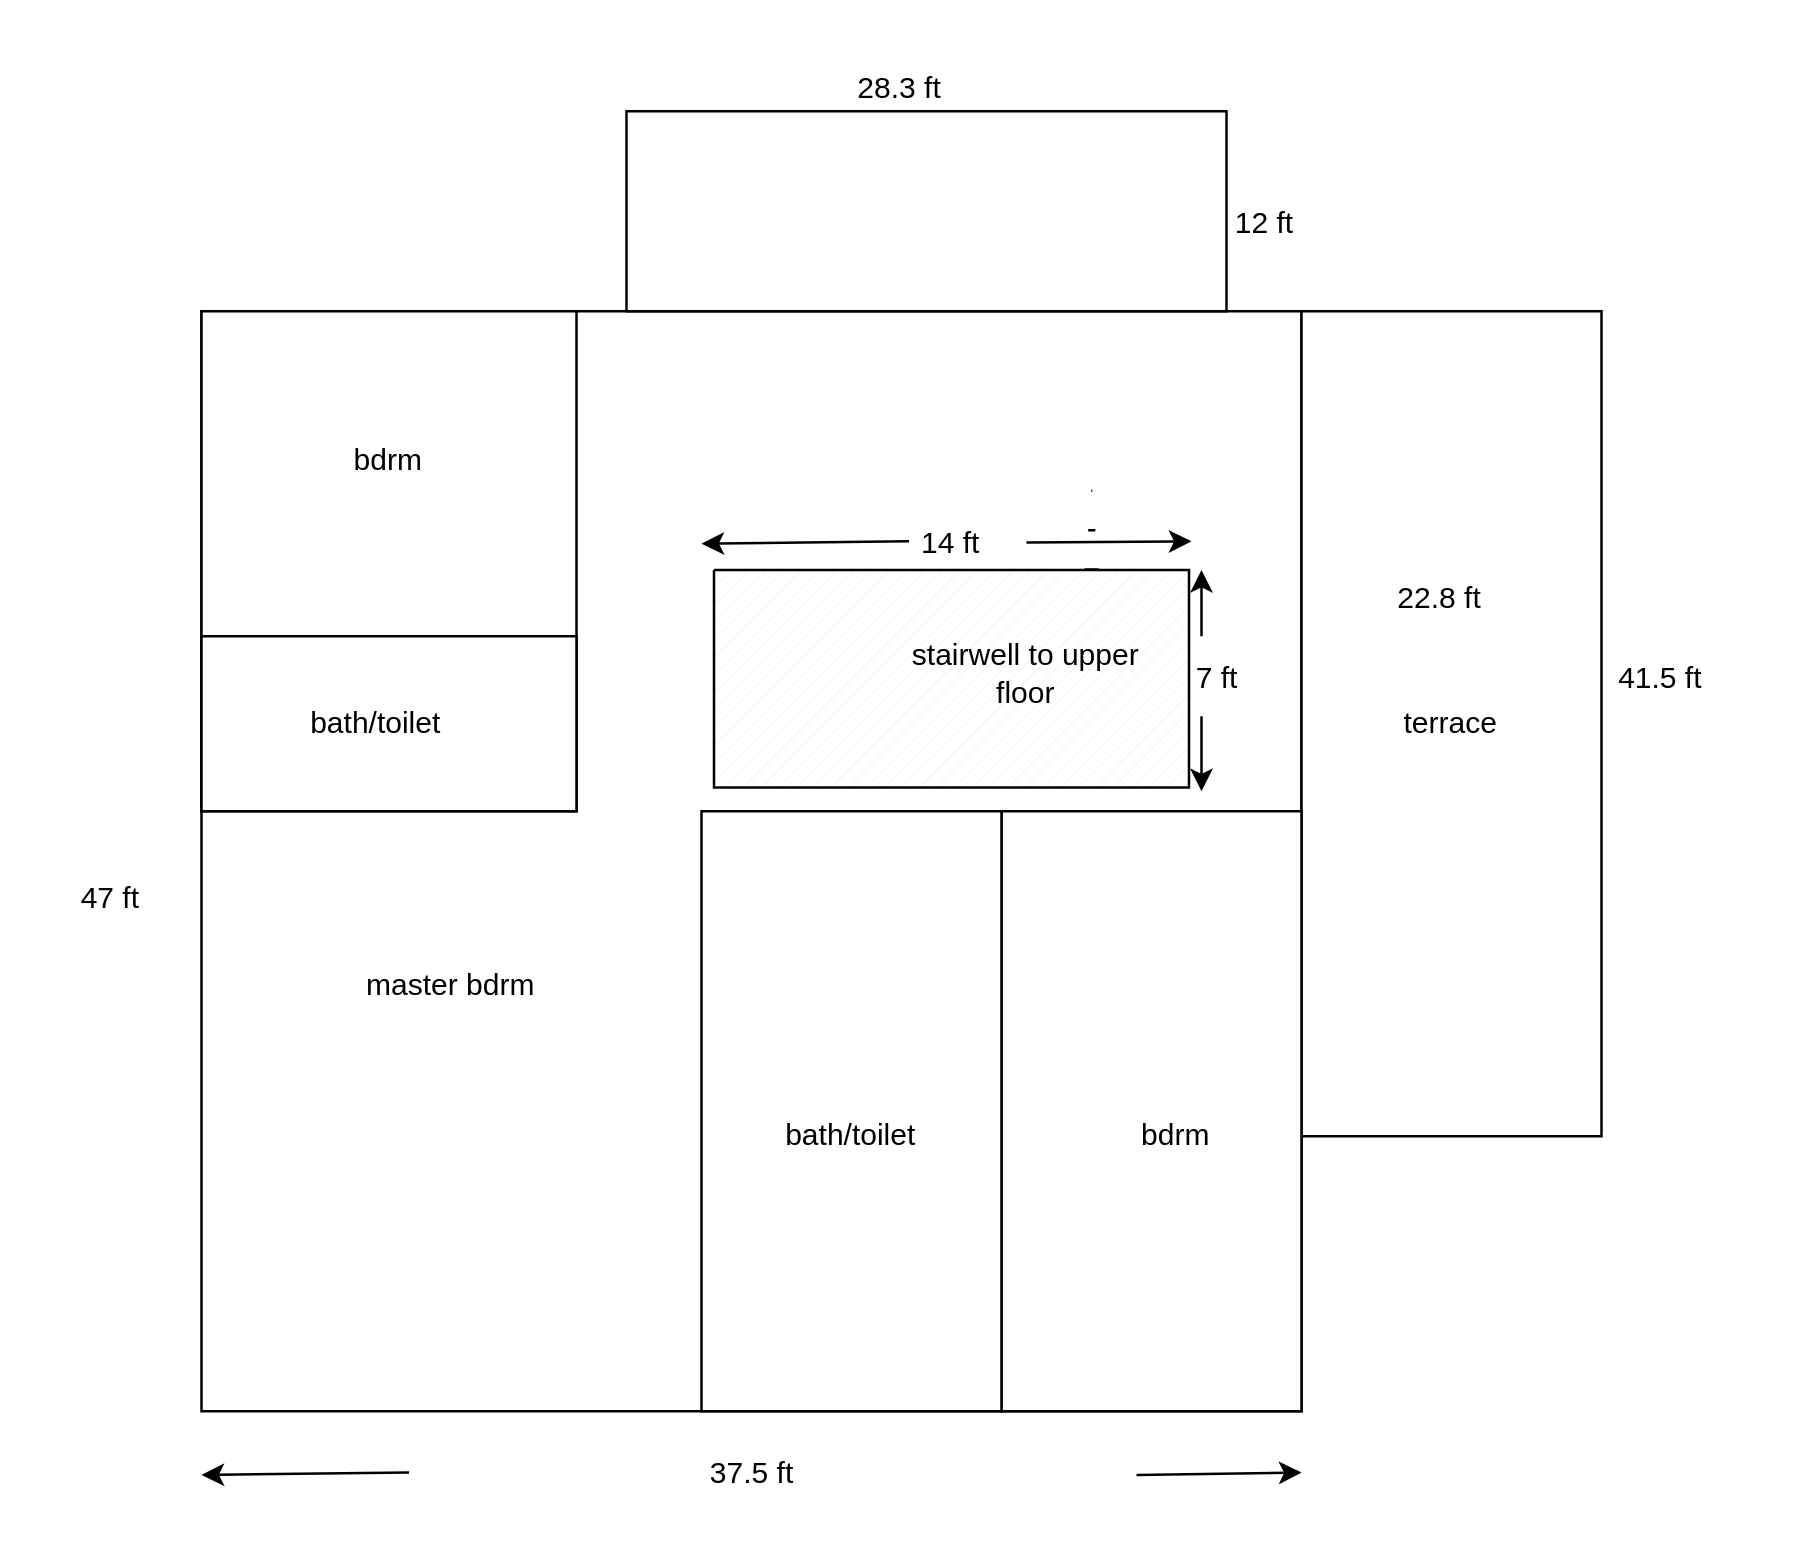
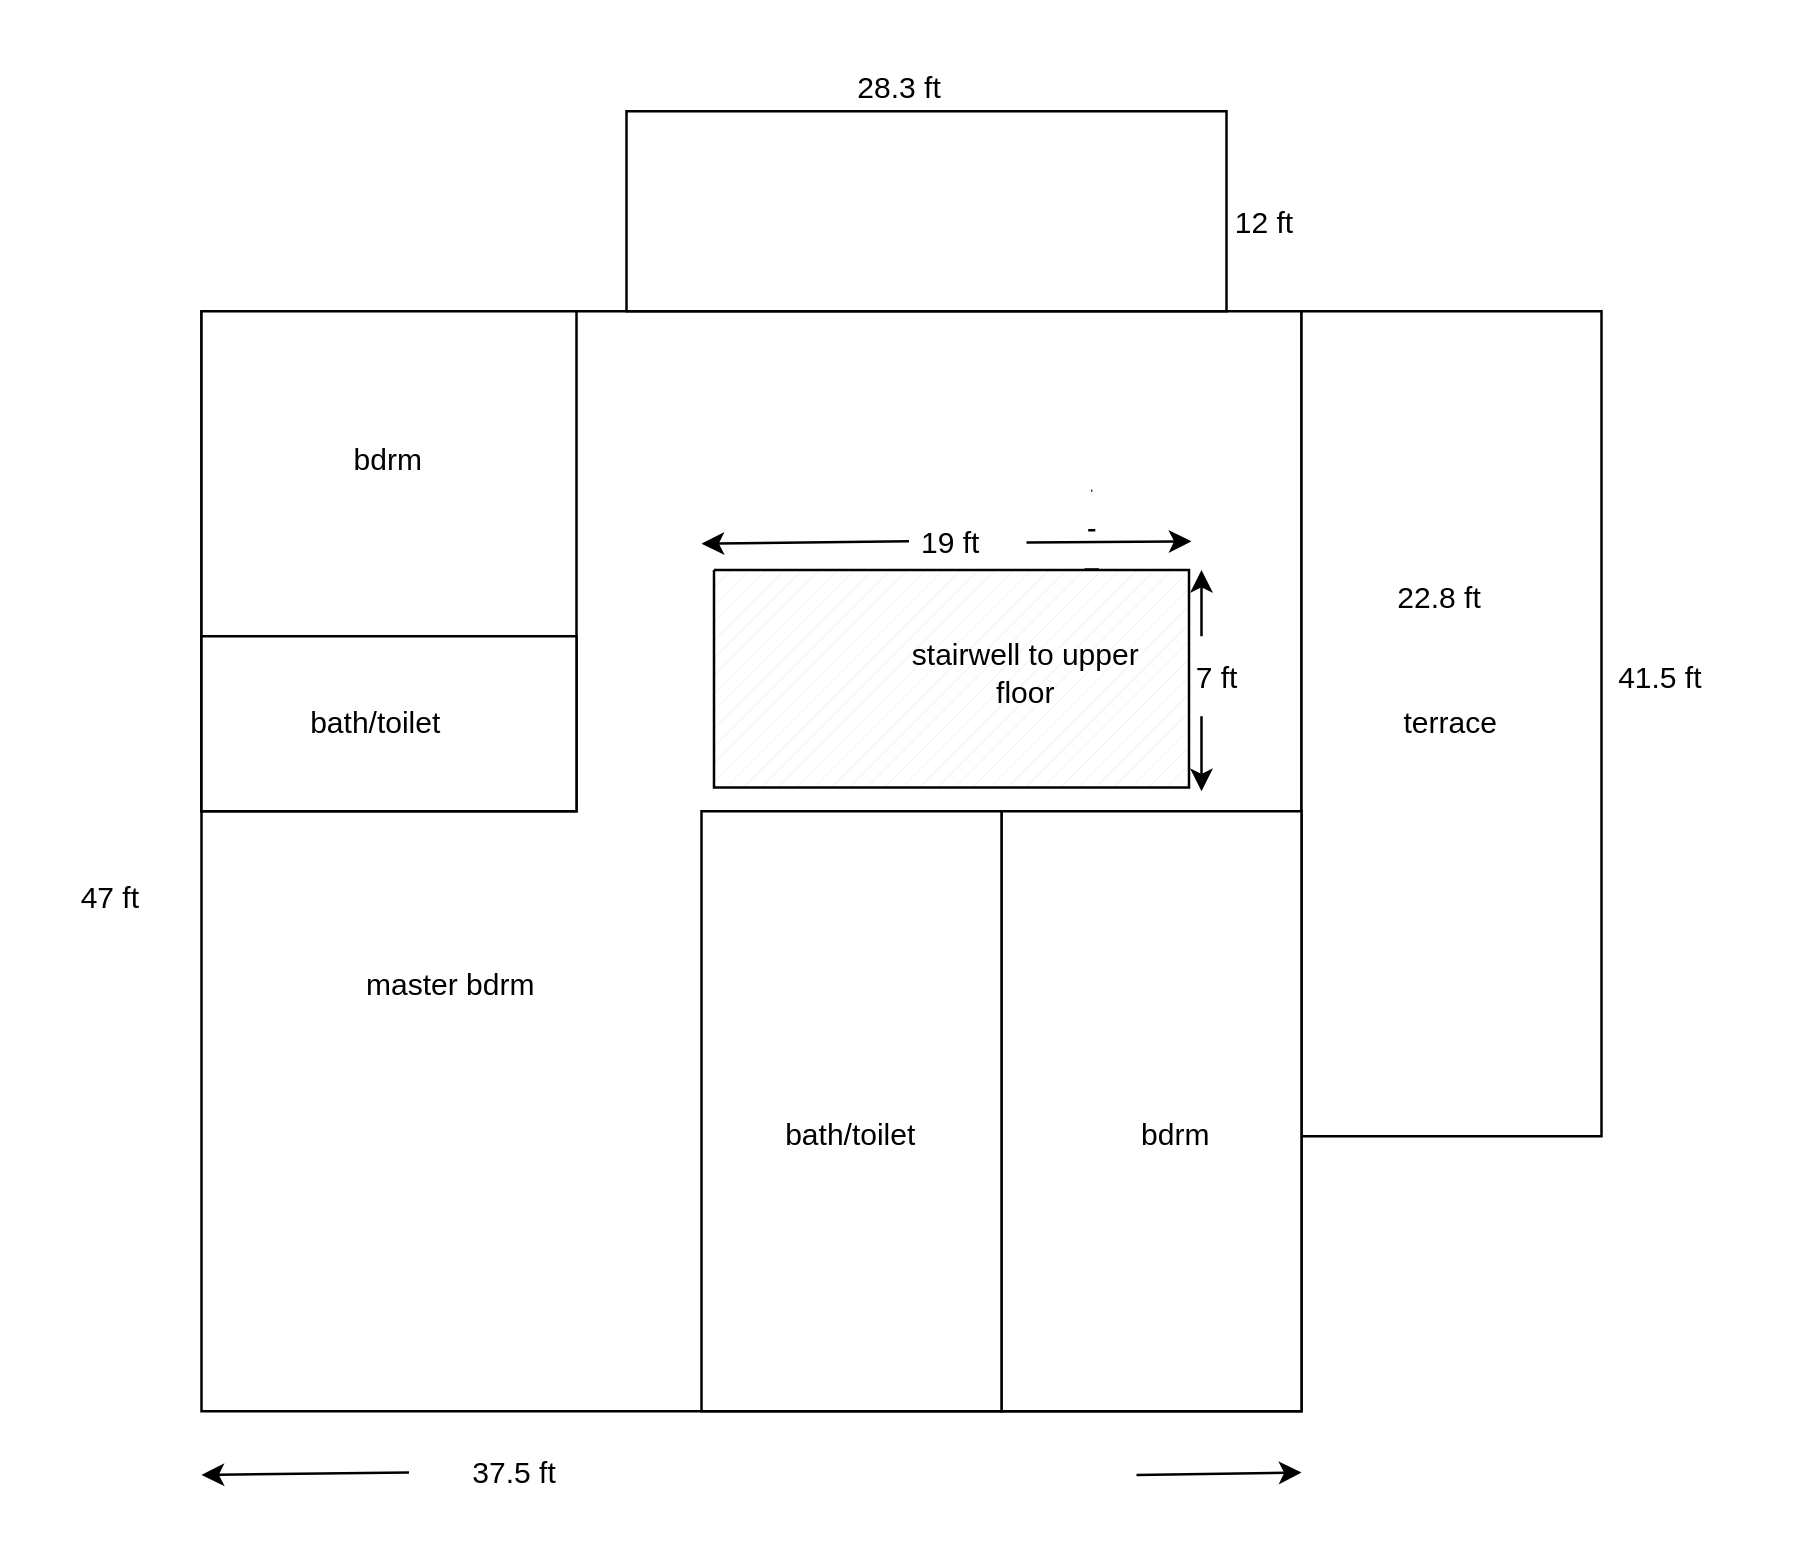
(951, 544) -> (951, 544)
(751, 1474) -> (514, 1474)
